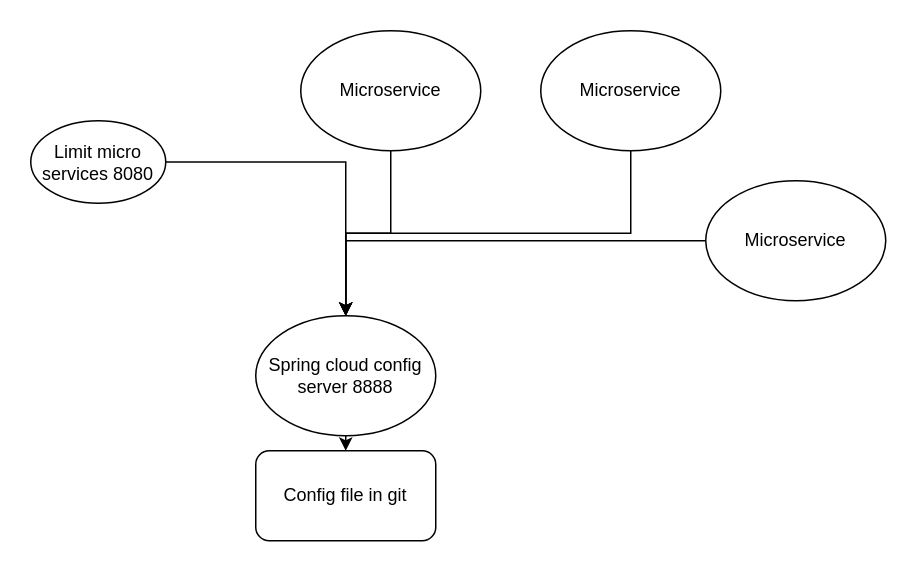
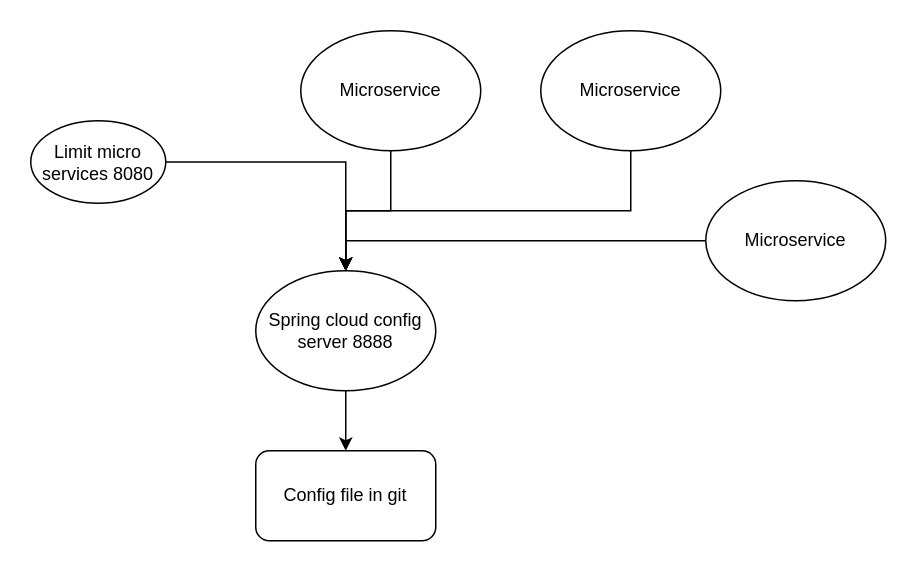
(346, 376) -> (346, 331)
